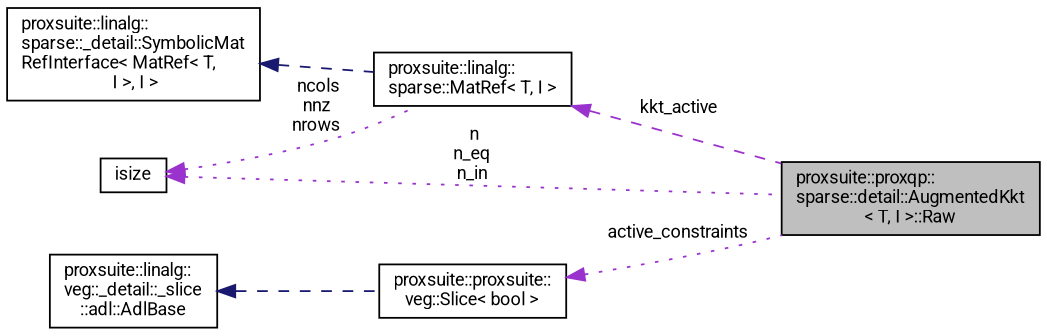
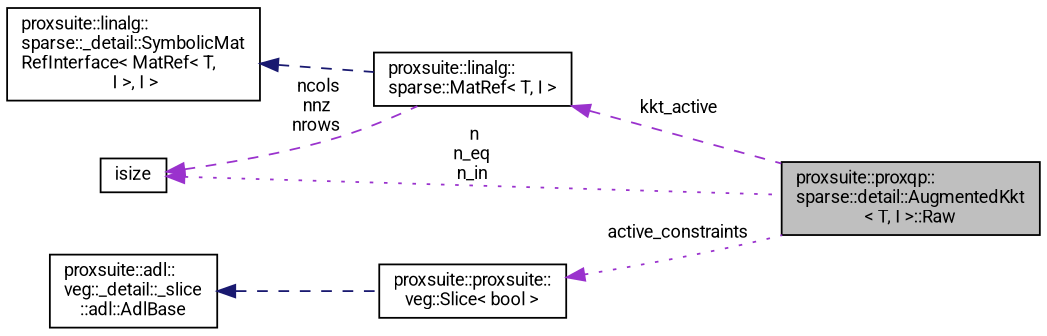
(304, 147) -> (304, 147)
(134, 291) -> (134, 291)
